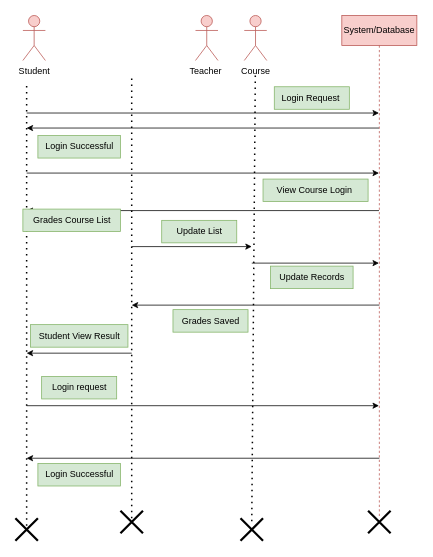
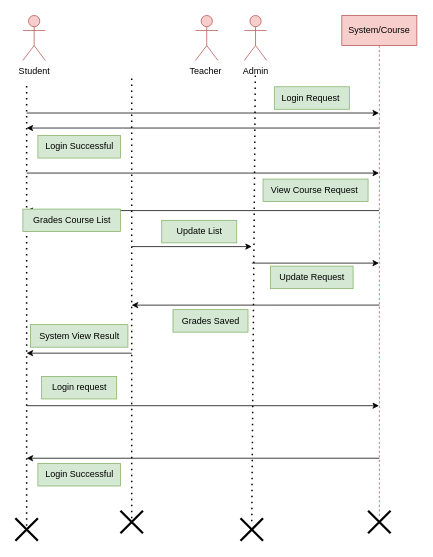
(379, 30) -> (379, 30)
(256, 71) -> (256, 71)
(316, 190) -> (316, 190)
(312, 277) -> (312, 277)
(80, 336) -> (80, 336)
